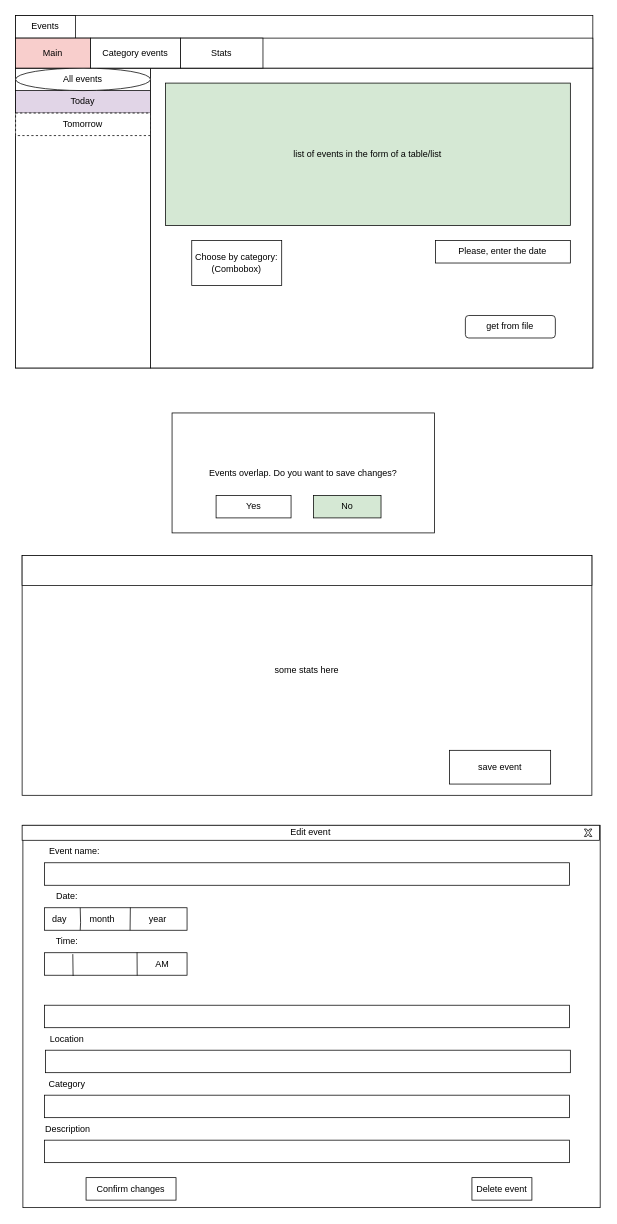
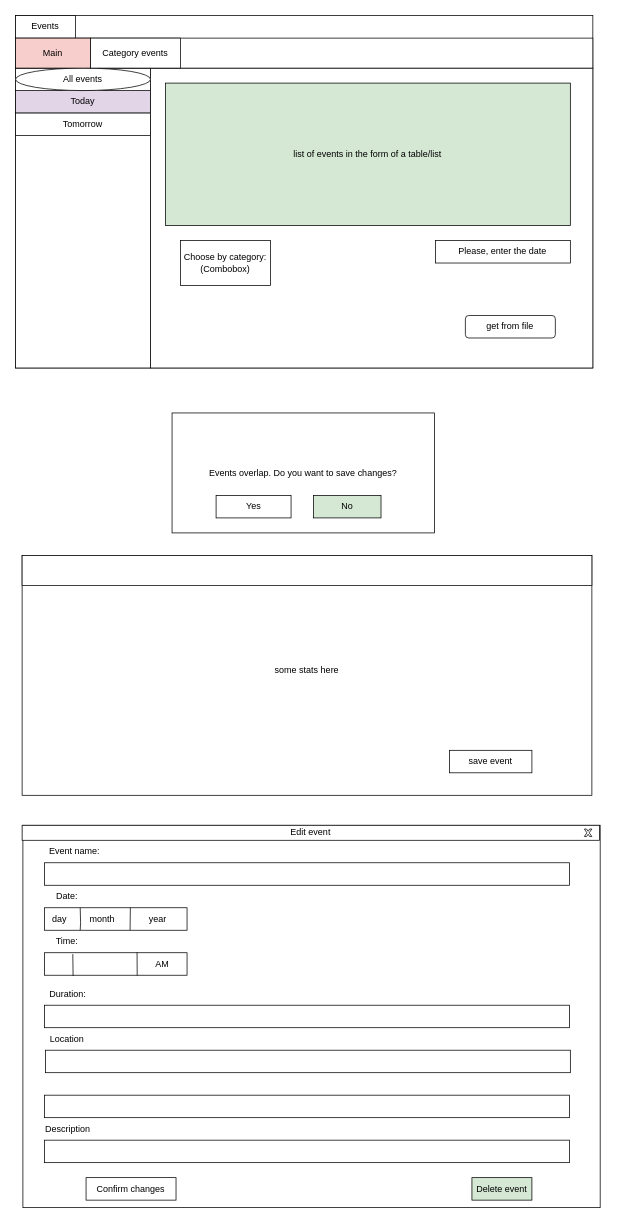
(222, 53) -> none
(83, 124) -> (83, 124)
(237, 263) -> (226, 263)
(500, 767) -> (491, 762)
none -> (68, 994)
(67, 1084) -> none
(502, 1189) -> (502, 1189)
